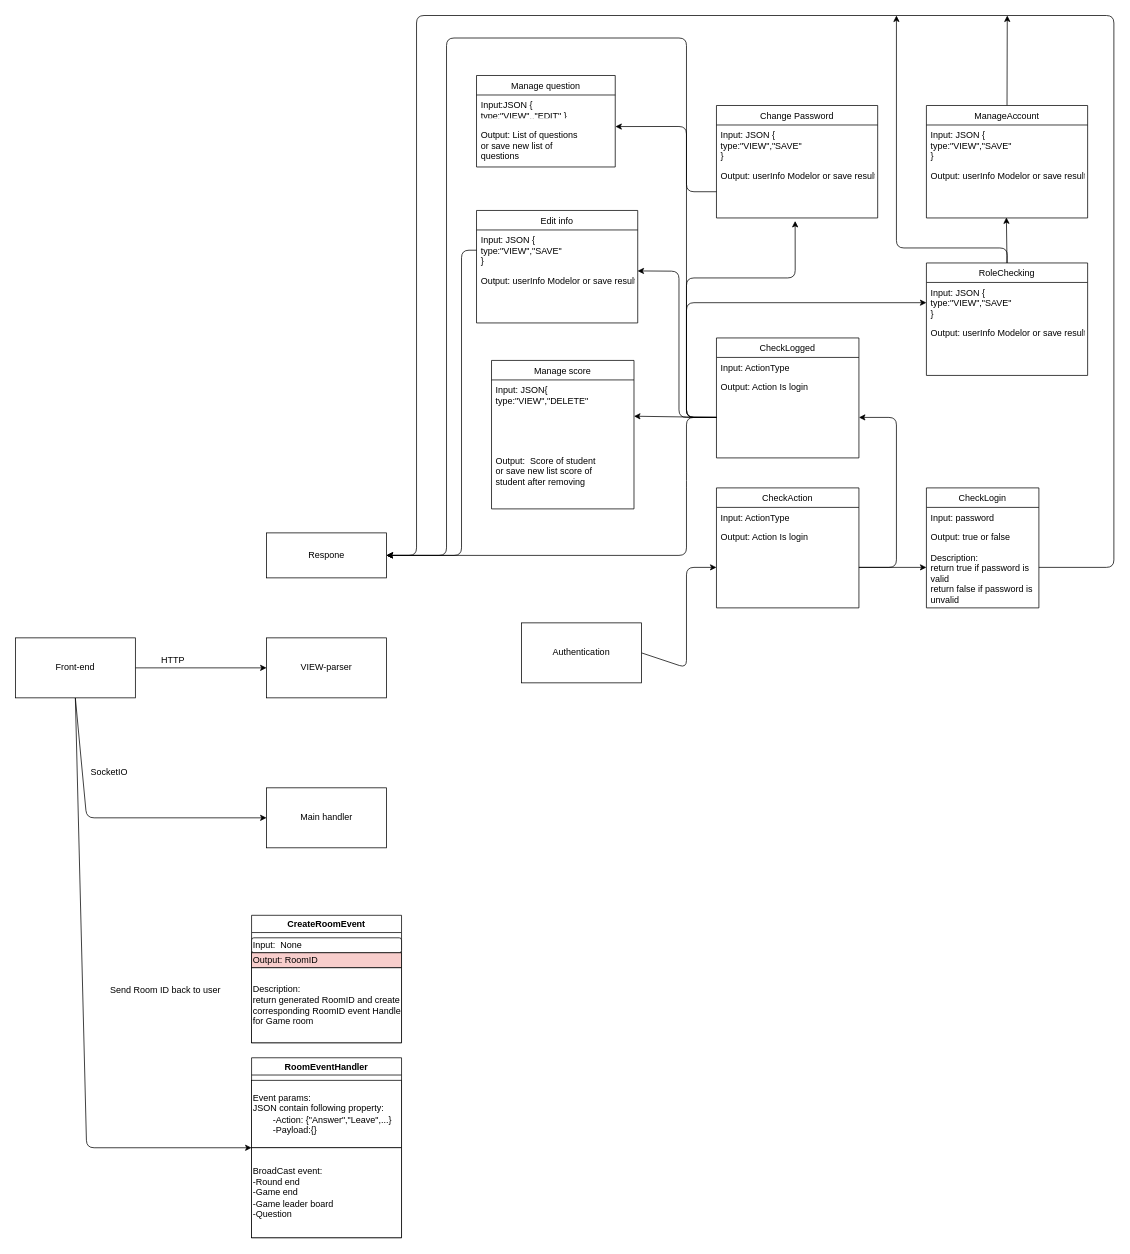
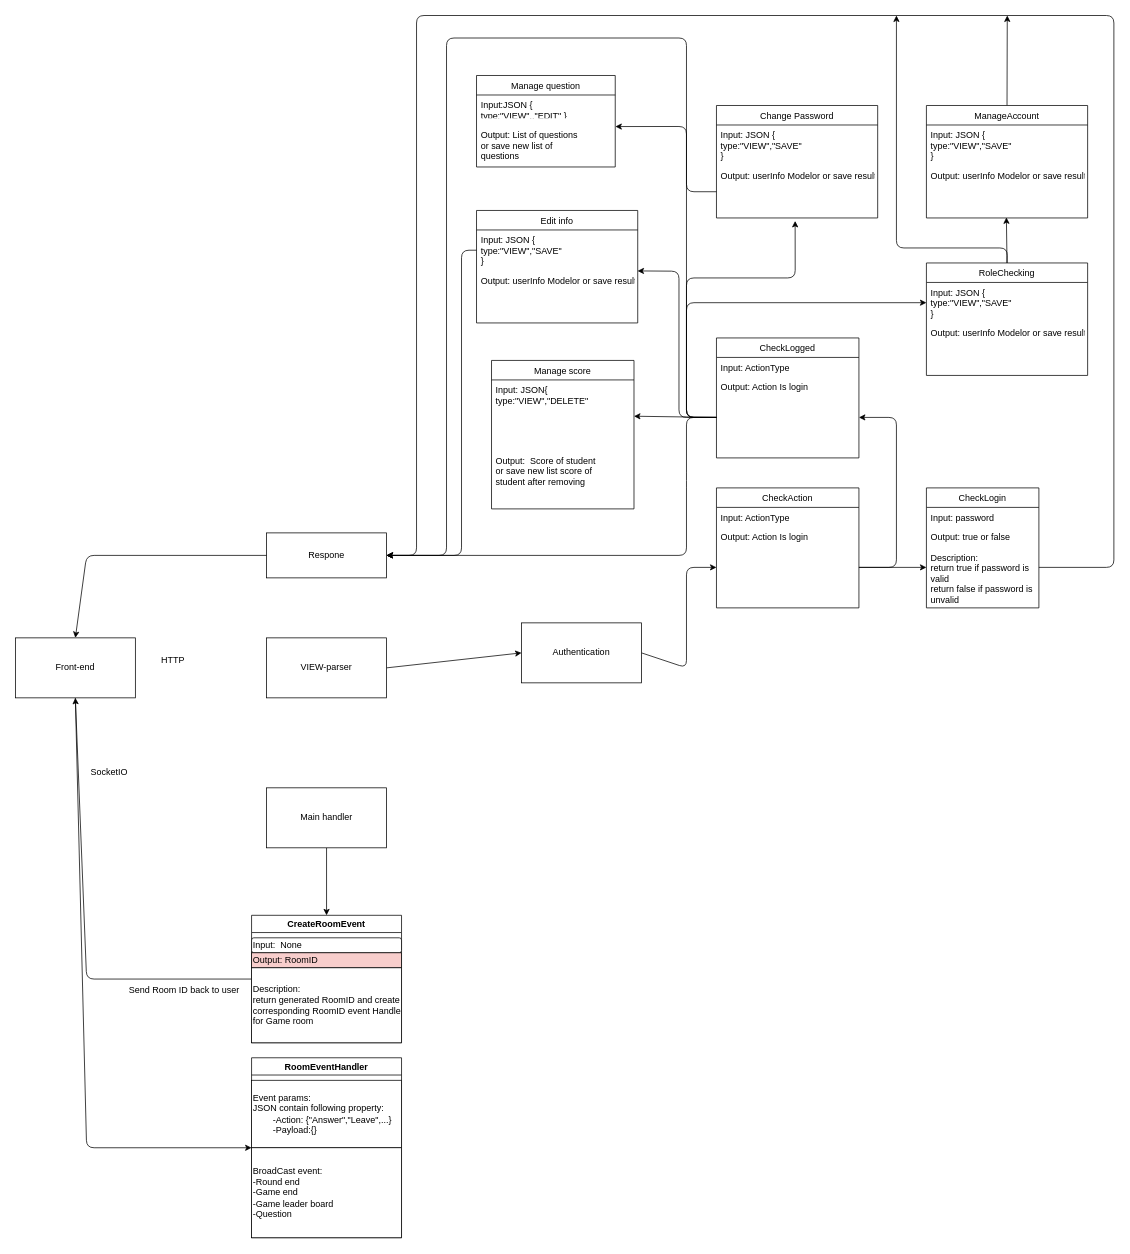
none -> (140, 555)
none -> (451, 661)
(260, 668) -> none
(82, 771) -> none
none -> (327, 879)
none -> (86, 957)
(165, 990) -> (184, 990)
